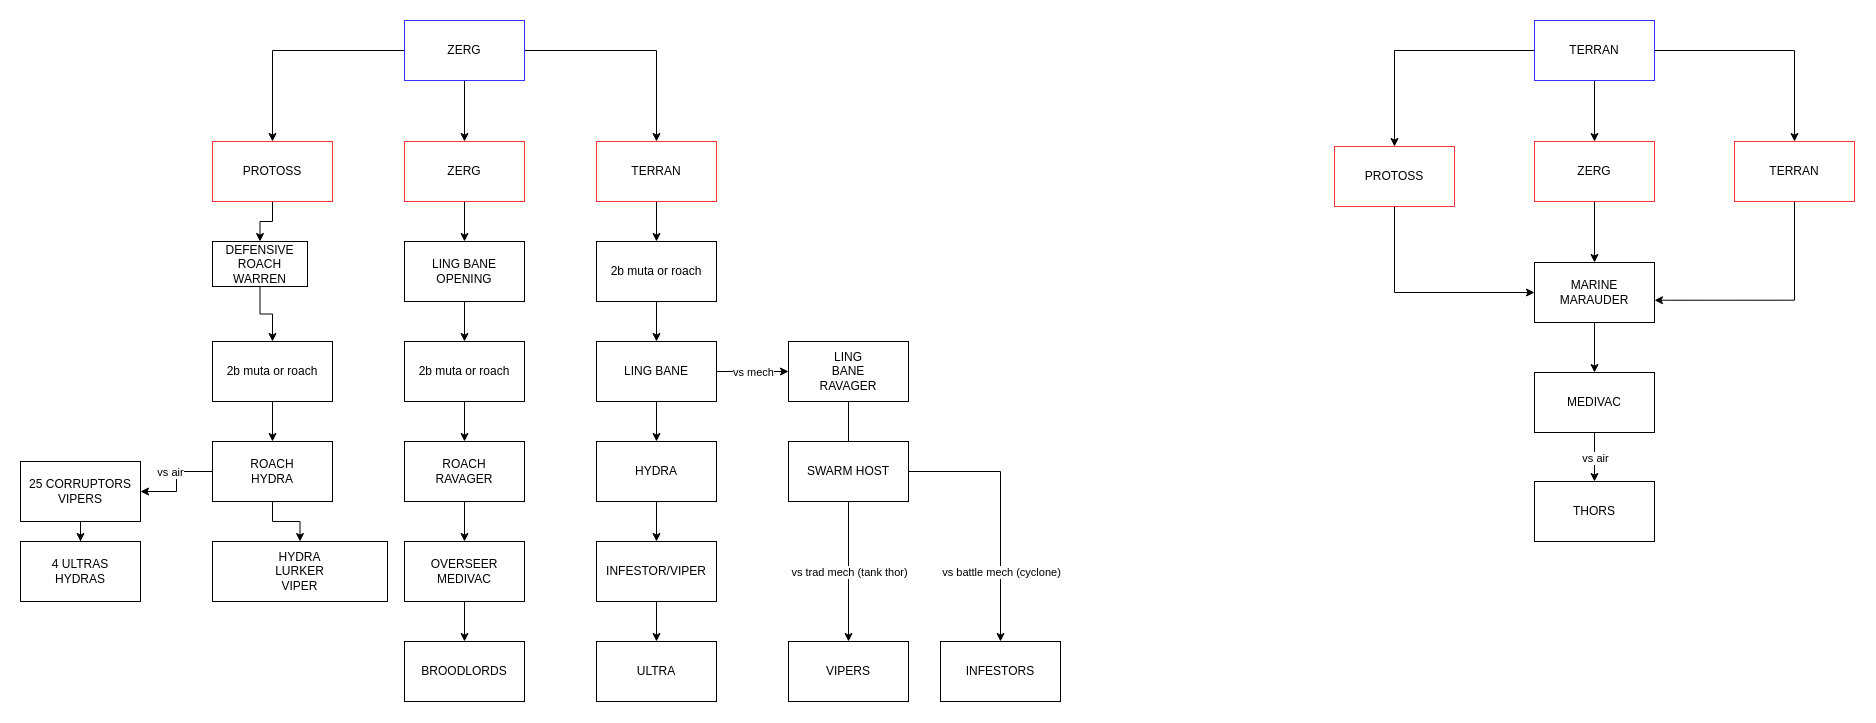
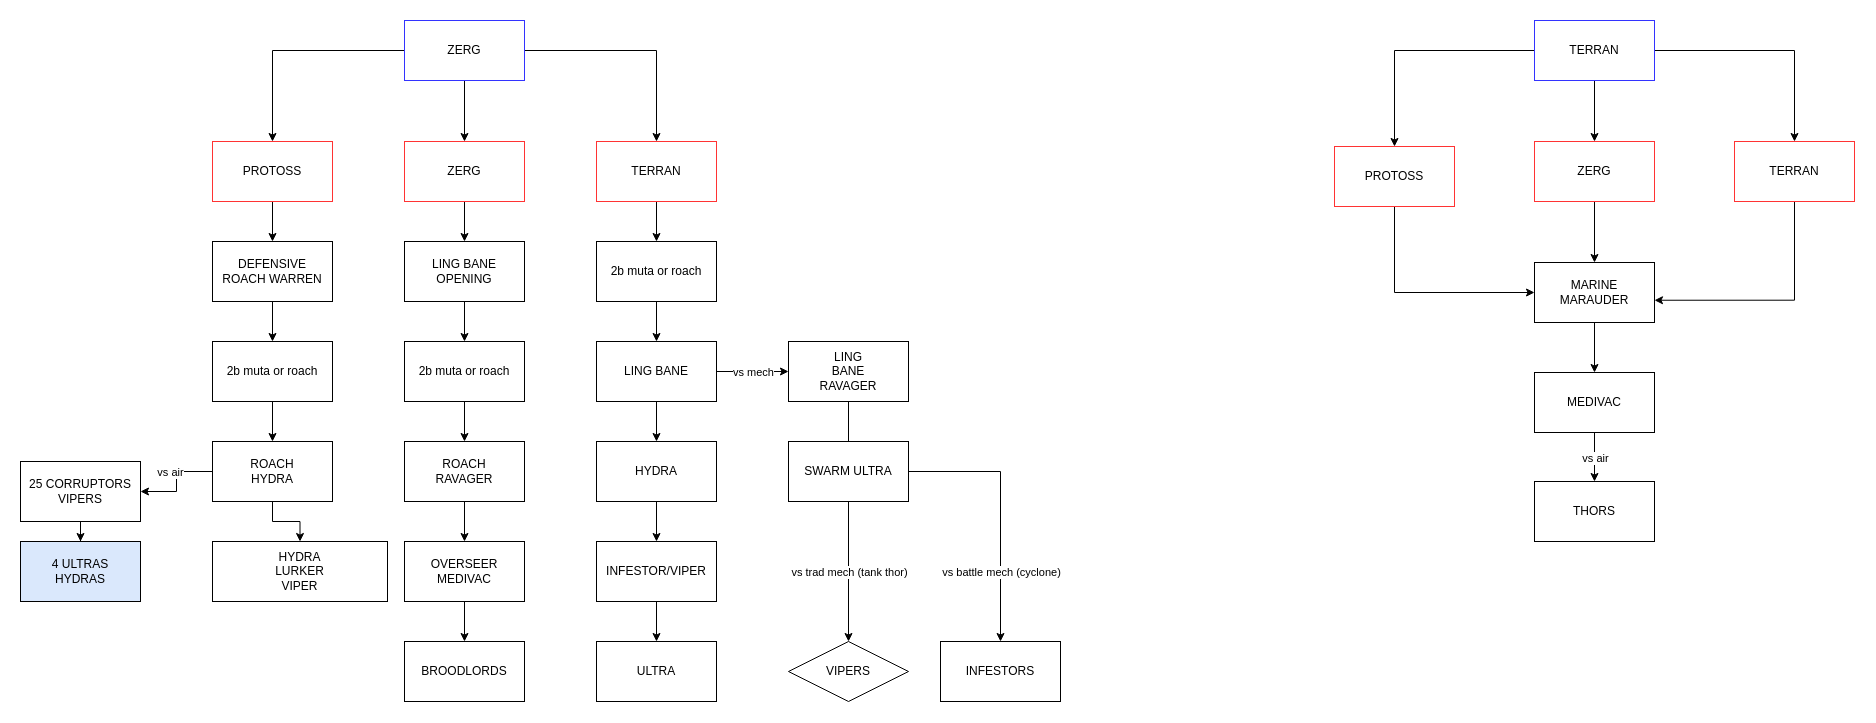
(260, 264) -> (273, 272)
(849, 472) -> (849, 472)
(81, 572) -> (81, 572)
(849, 672) -> (849, 672)
